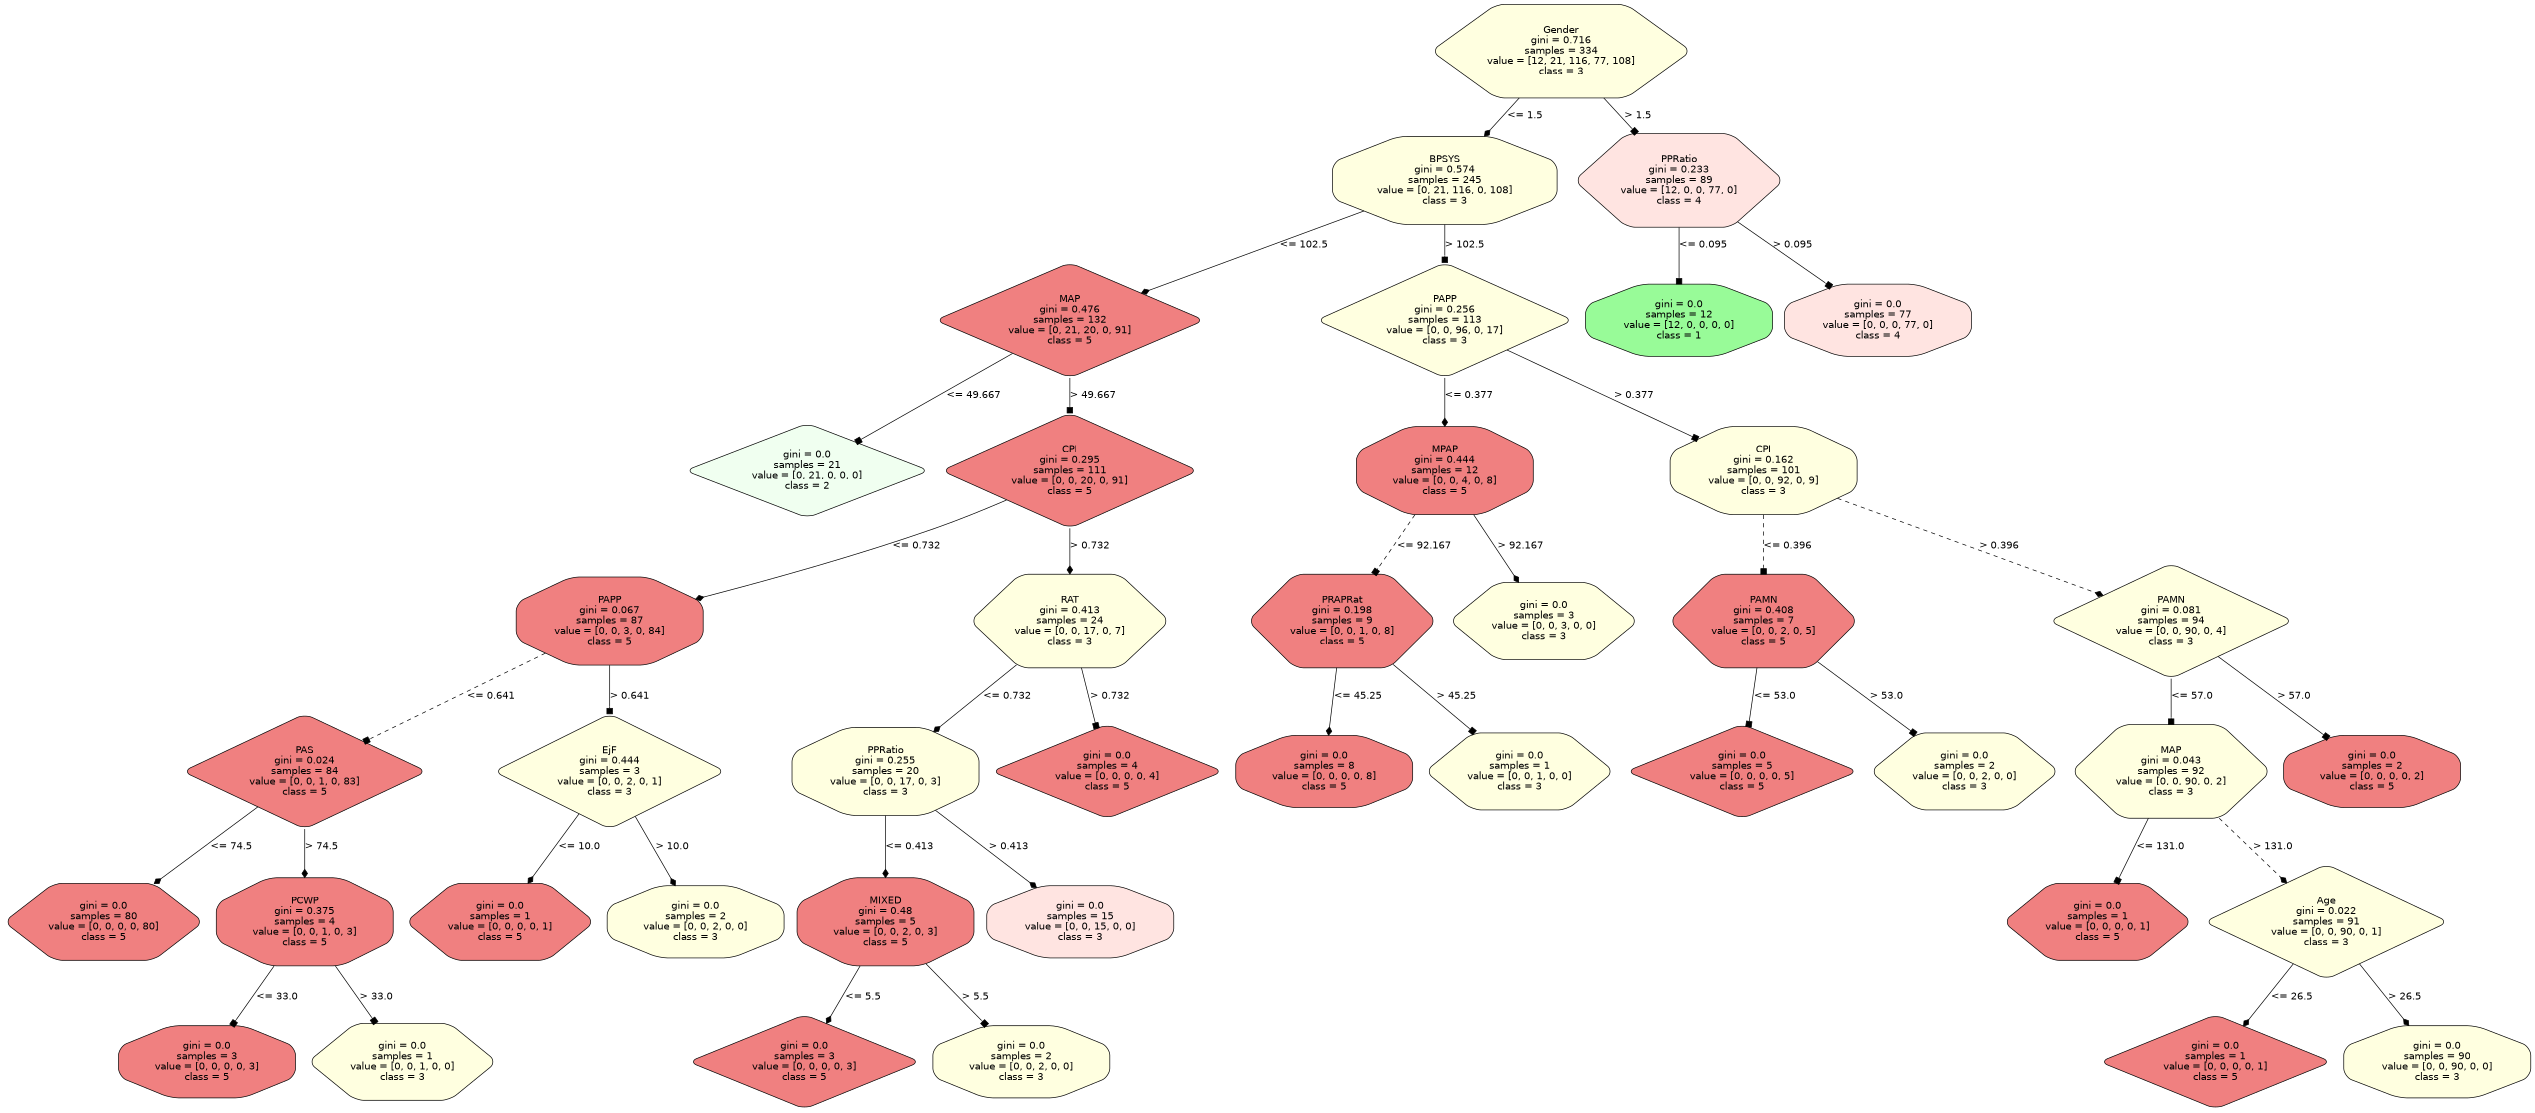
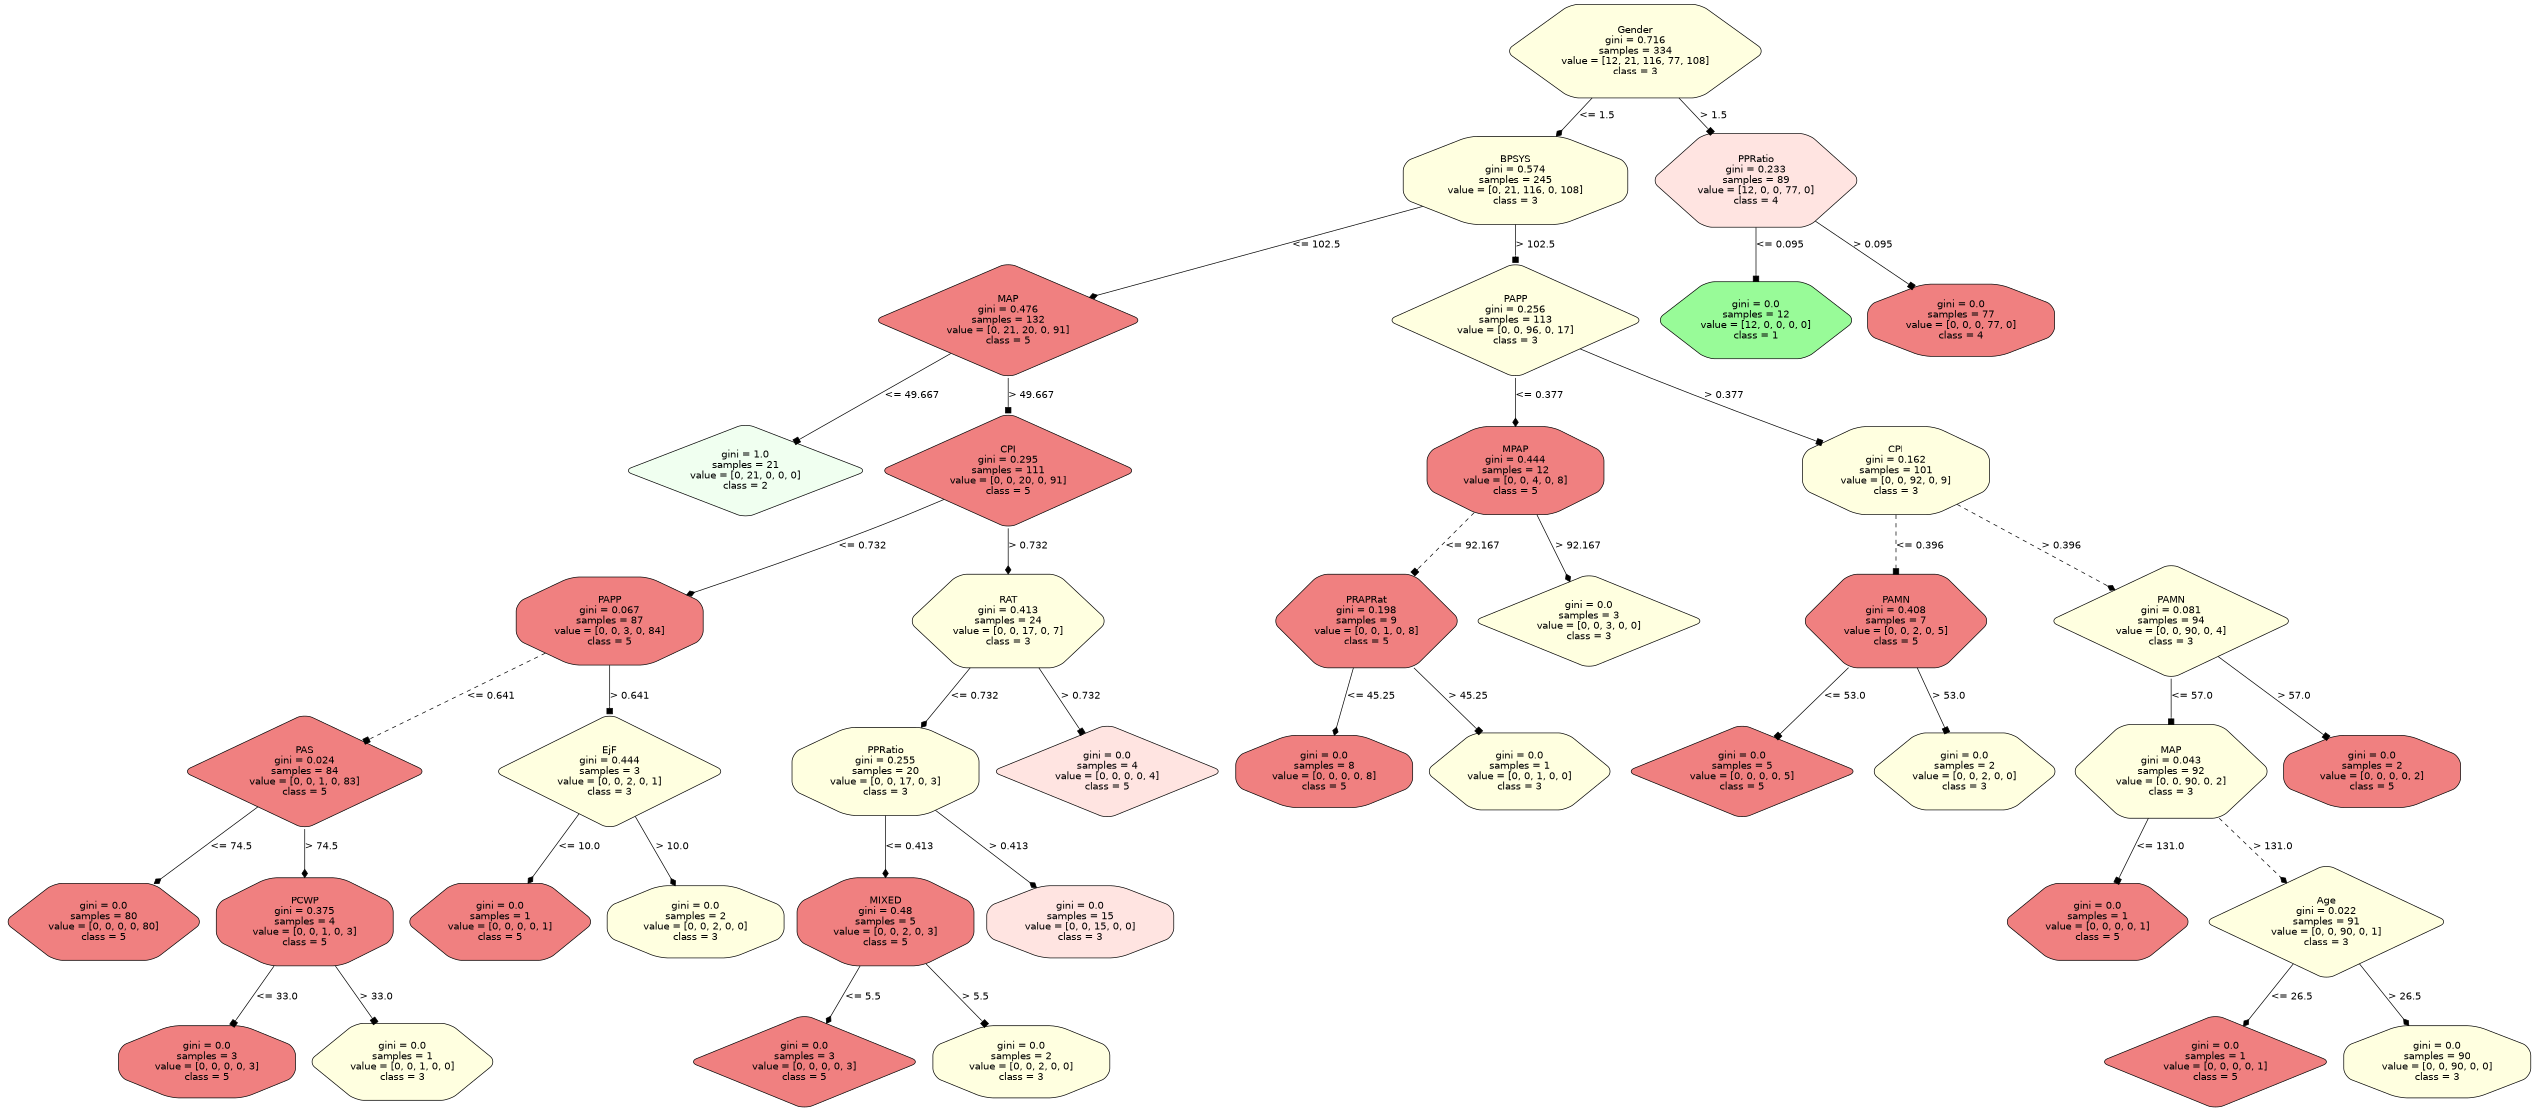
(1679, 320) -> (1756, 320)
(1878, 320) -> (1961, 320)
(807, 471) -> (746, 471)
(1544, 621) -> (1589, 621)
(1107, 771) -> (1107, 771)
